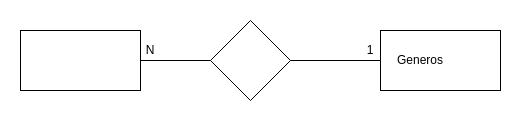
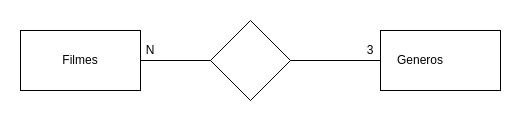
(371, 51) -> (371, 51)
none -> (81, 61)
